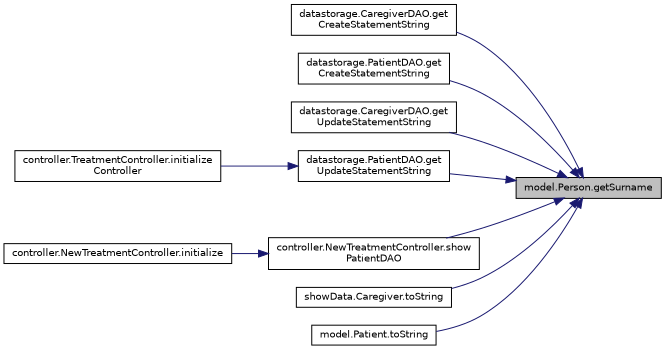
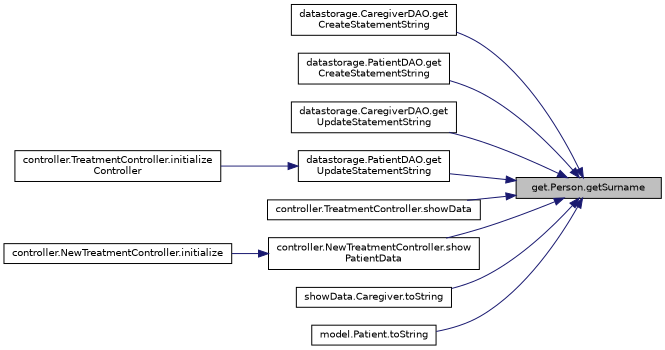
(589, 188) -> (589, 188)
none -> (374, 210)
(374, 254) -> (374, 254)
